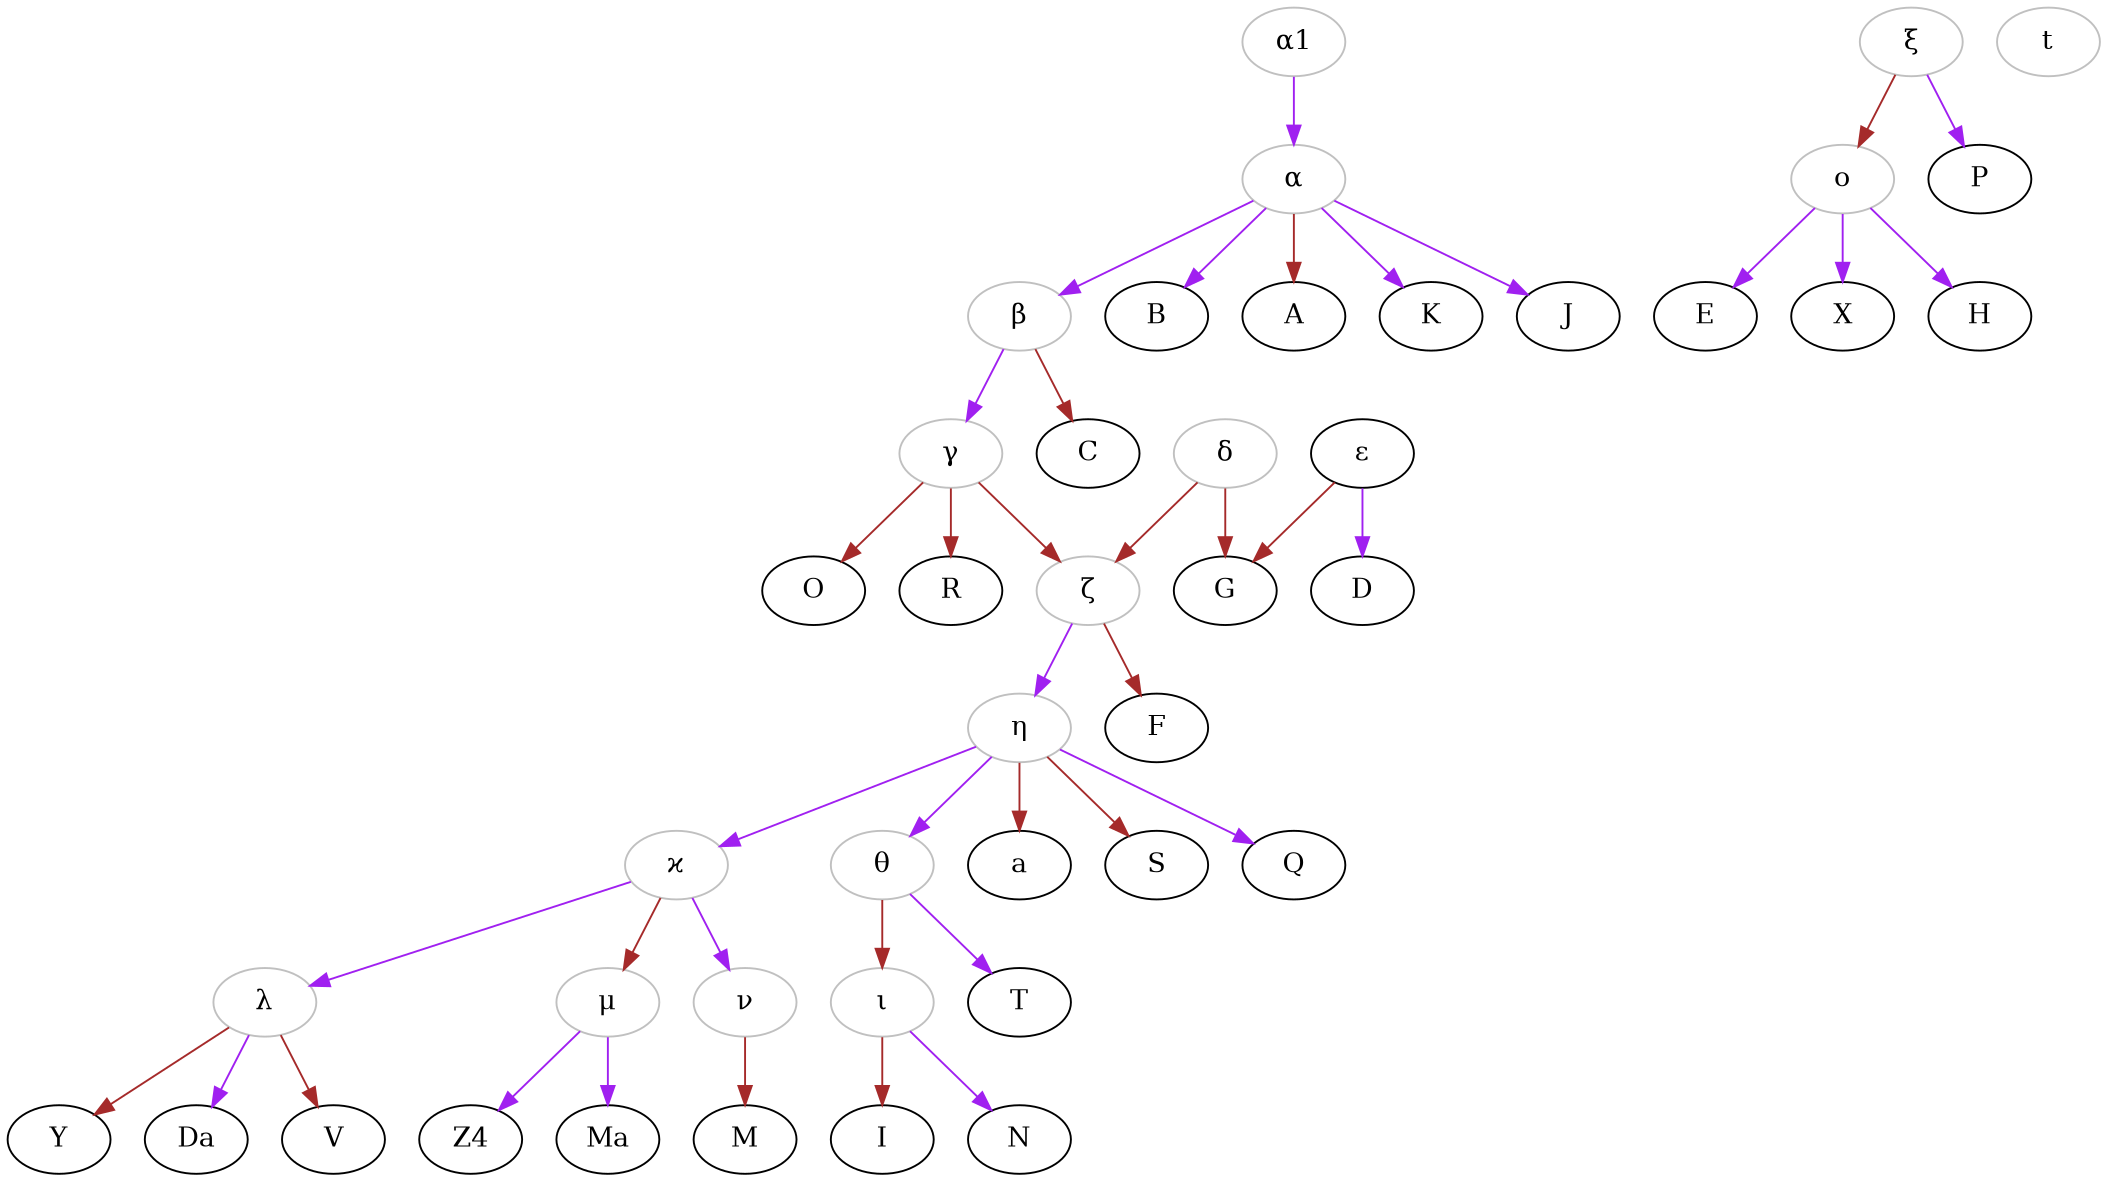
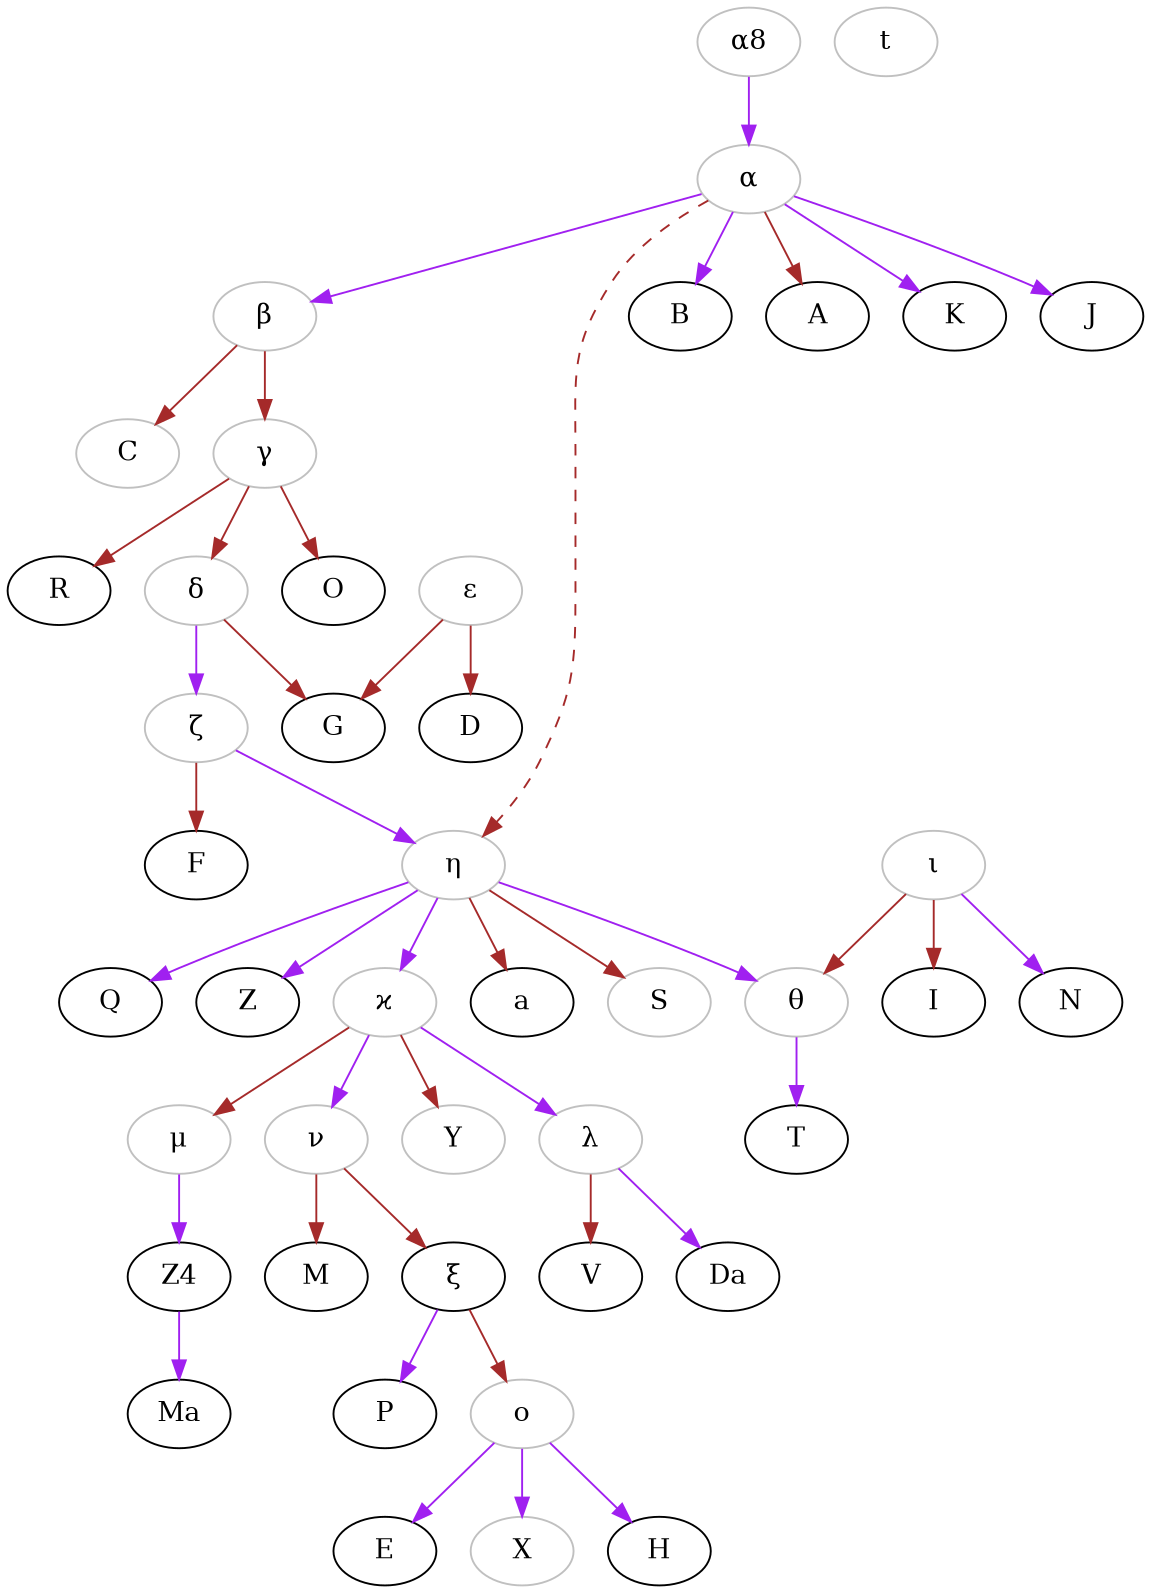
(1294, 42) -> (749, 42)
(1911, 42) -> (454, 1277)
(1843, 316) -> (522, 1551)
(990, 376) -> (265, 376)
(1088, 454) -> (128, 454)
(1362, 454) -> (471, 591)
none -> (575, 494)
(1362, 513) -> (471, 650)
(1012, 515) -> (235, 514)
(1164, 515) -> (196, 650)
(1157, 865) -> (659, 1002)
(882, 924) -> (872, 927)
none -> (248, 1002)
(608, 1062) -> (179, 1336)
(170, 1066) -> (415, 1062)
(59, 1140) -> (454, 1140)
none -> (378, 1201)
